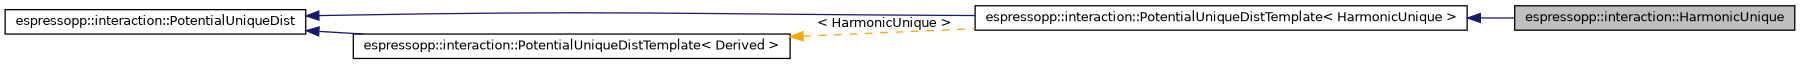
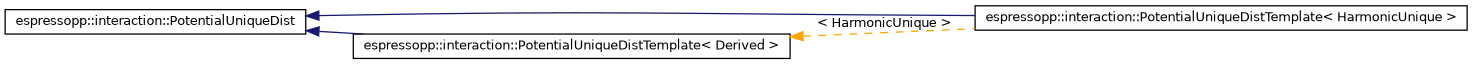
(1655, 18) -> none
